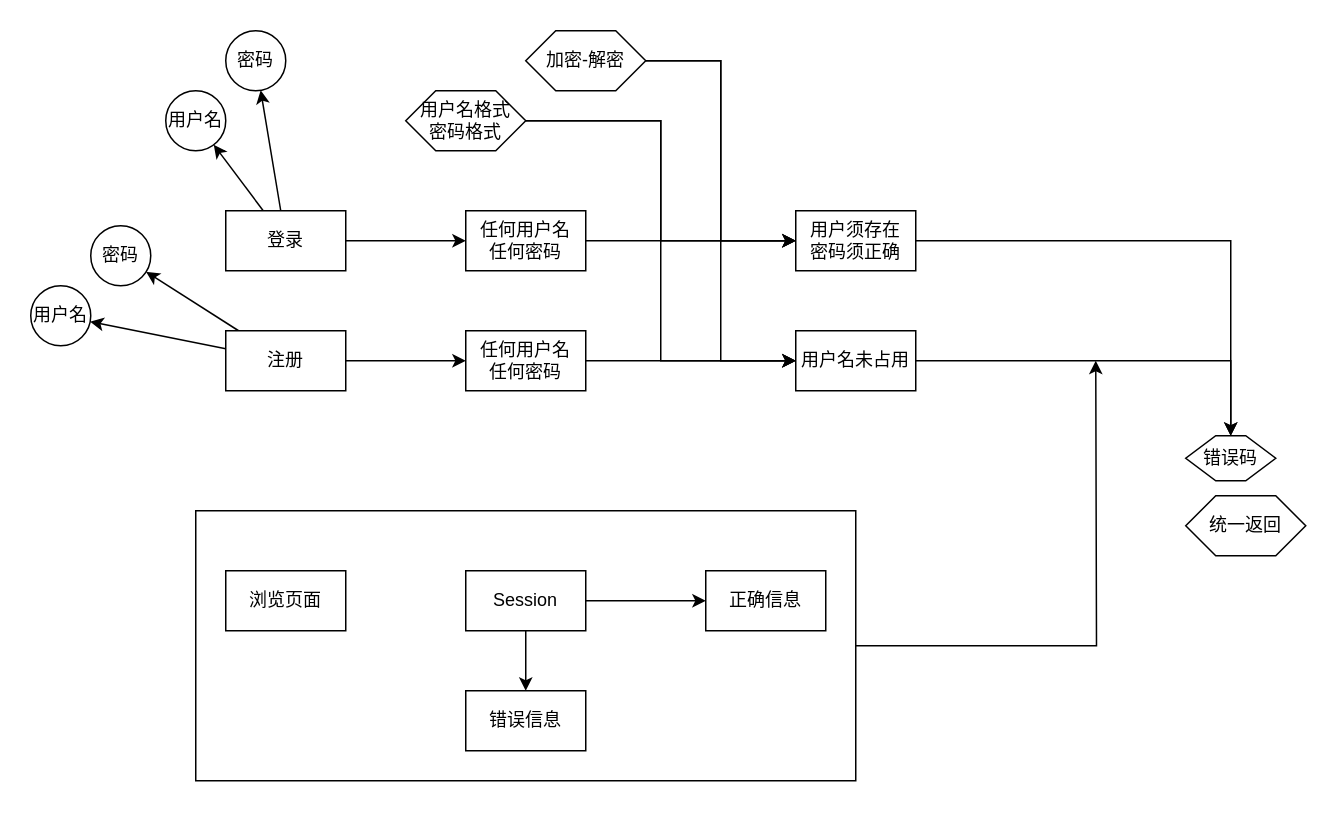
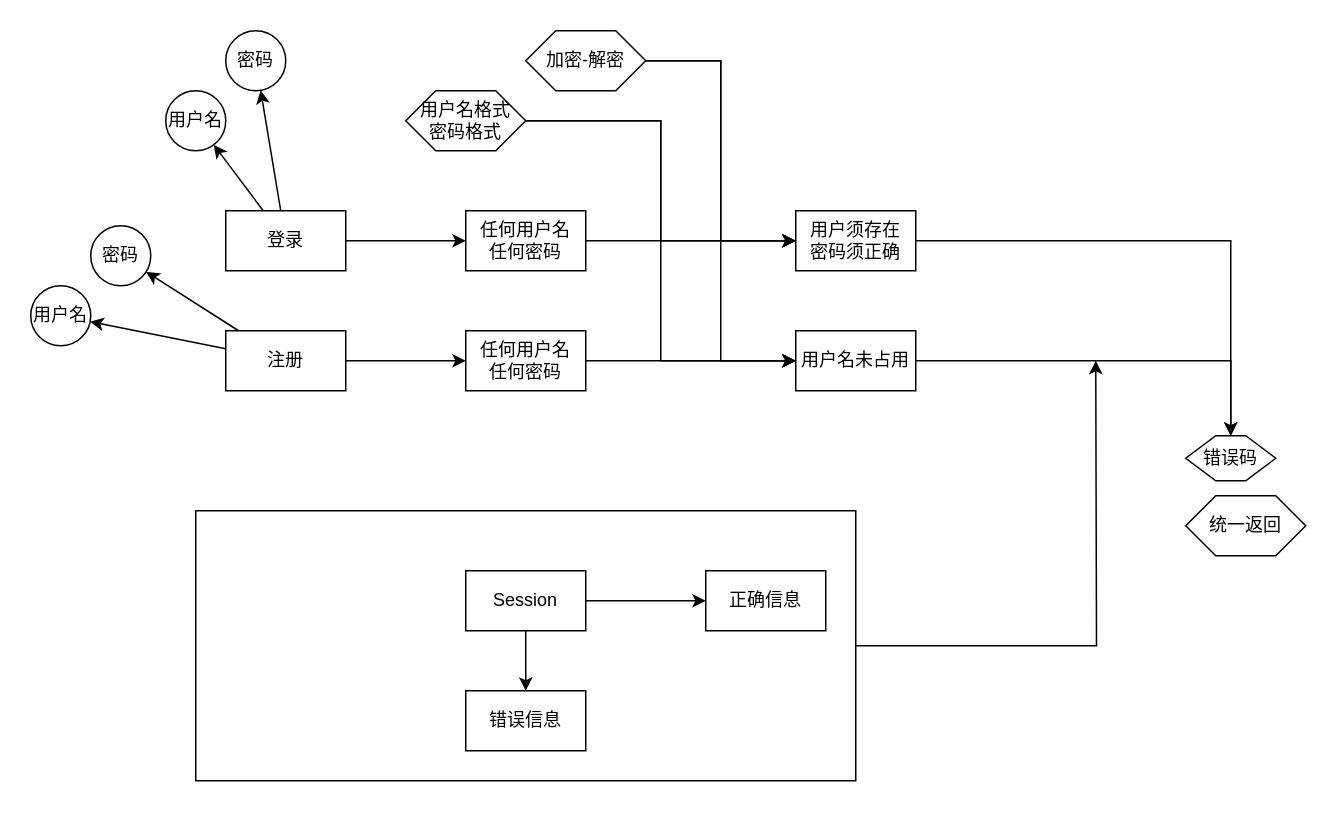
(286, 601) -> none
